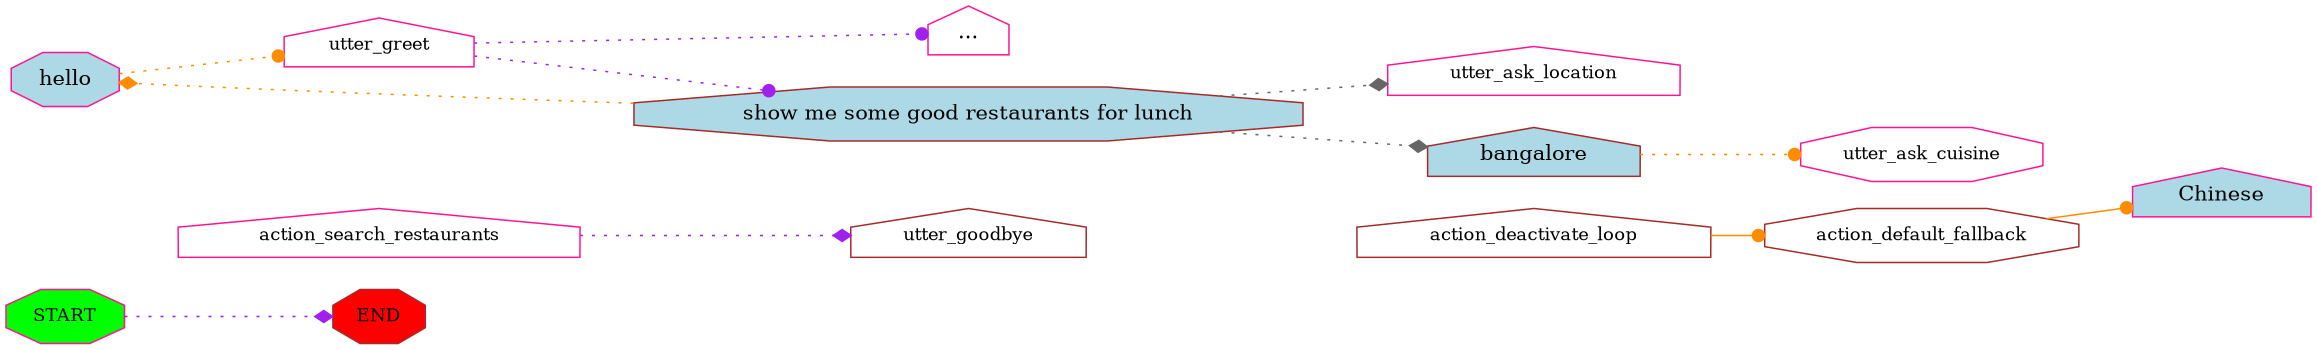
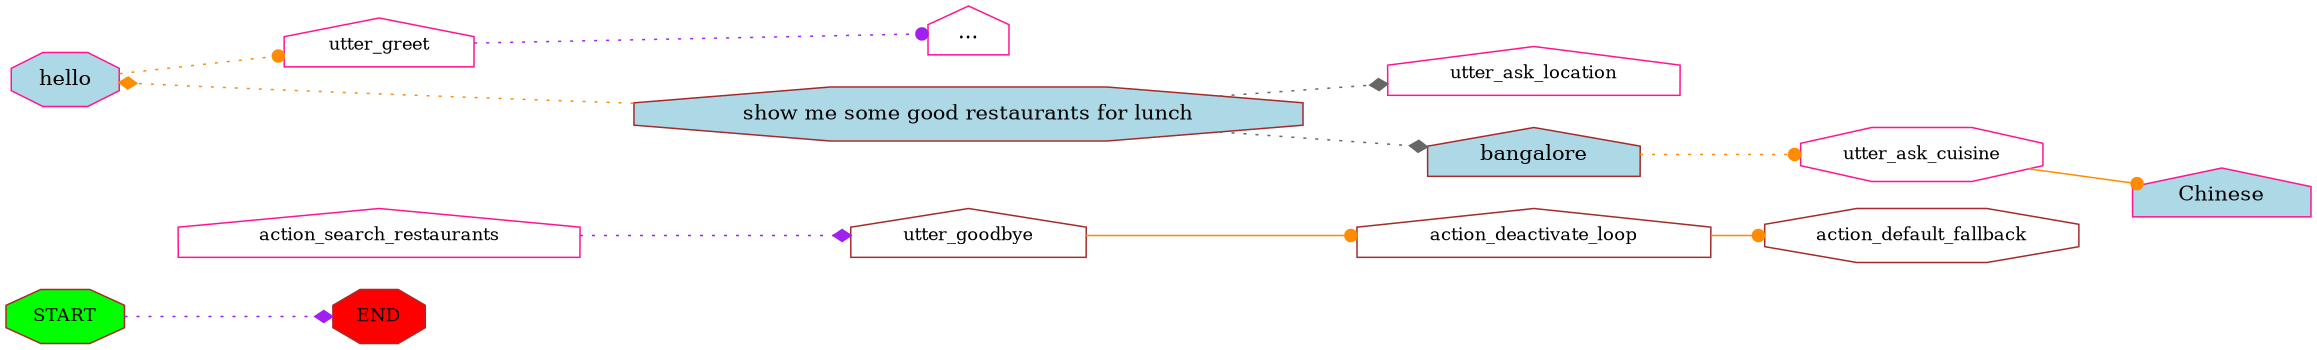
(618, 73) -> none
(2083, 214) -> (2080, 176)
none -> (1215, 236)
(65, 316) -> (65, 316)
